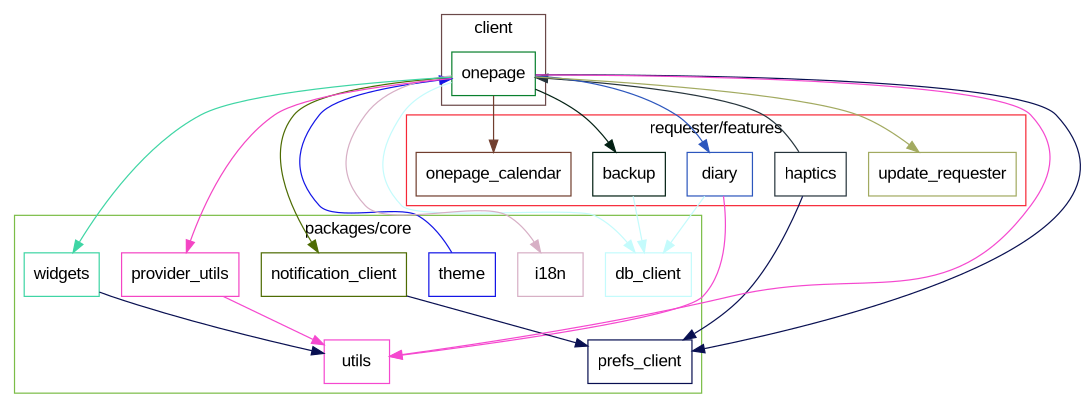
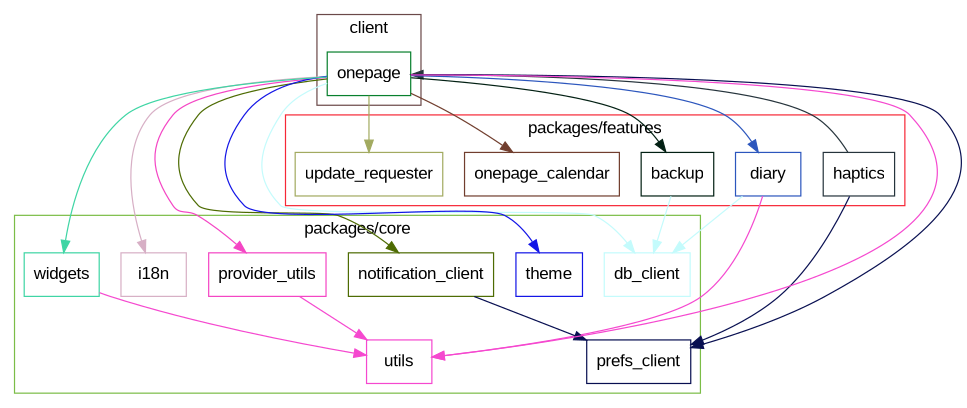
(716, 129) -> (595, 129)
(301, 173) -> (239, 199)
(205, 324) -> (226, 327)
